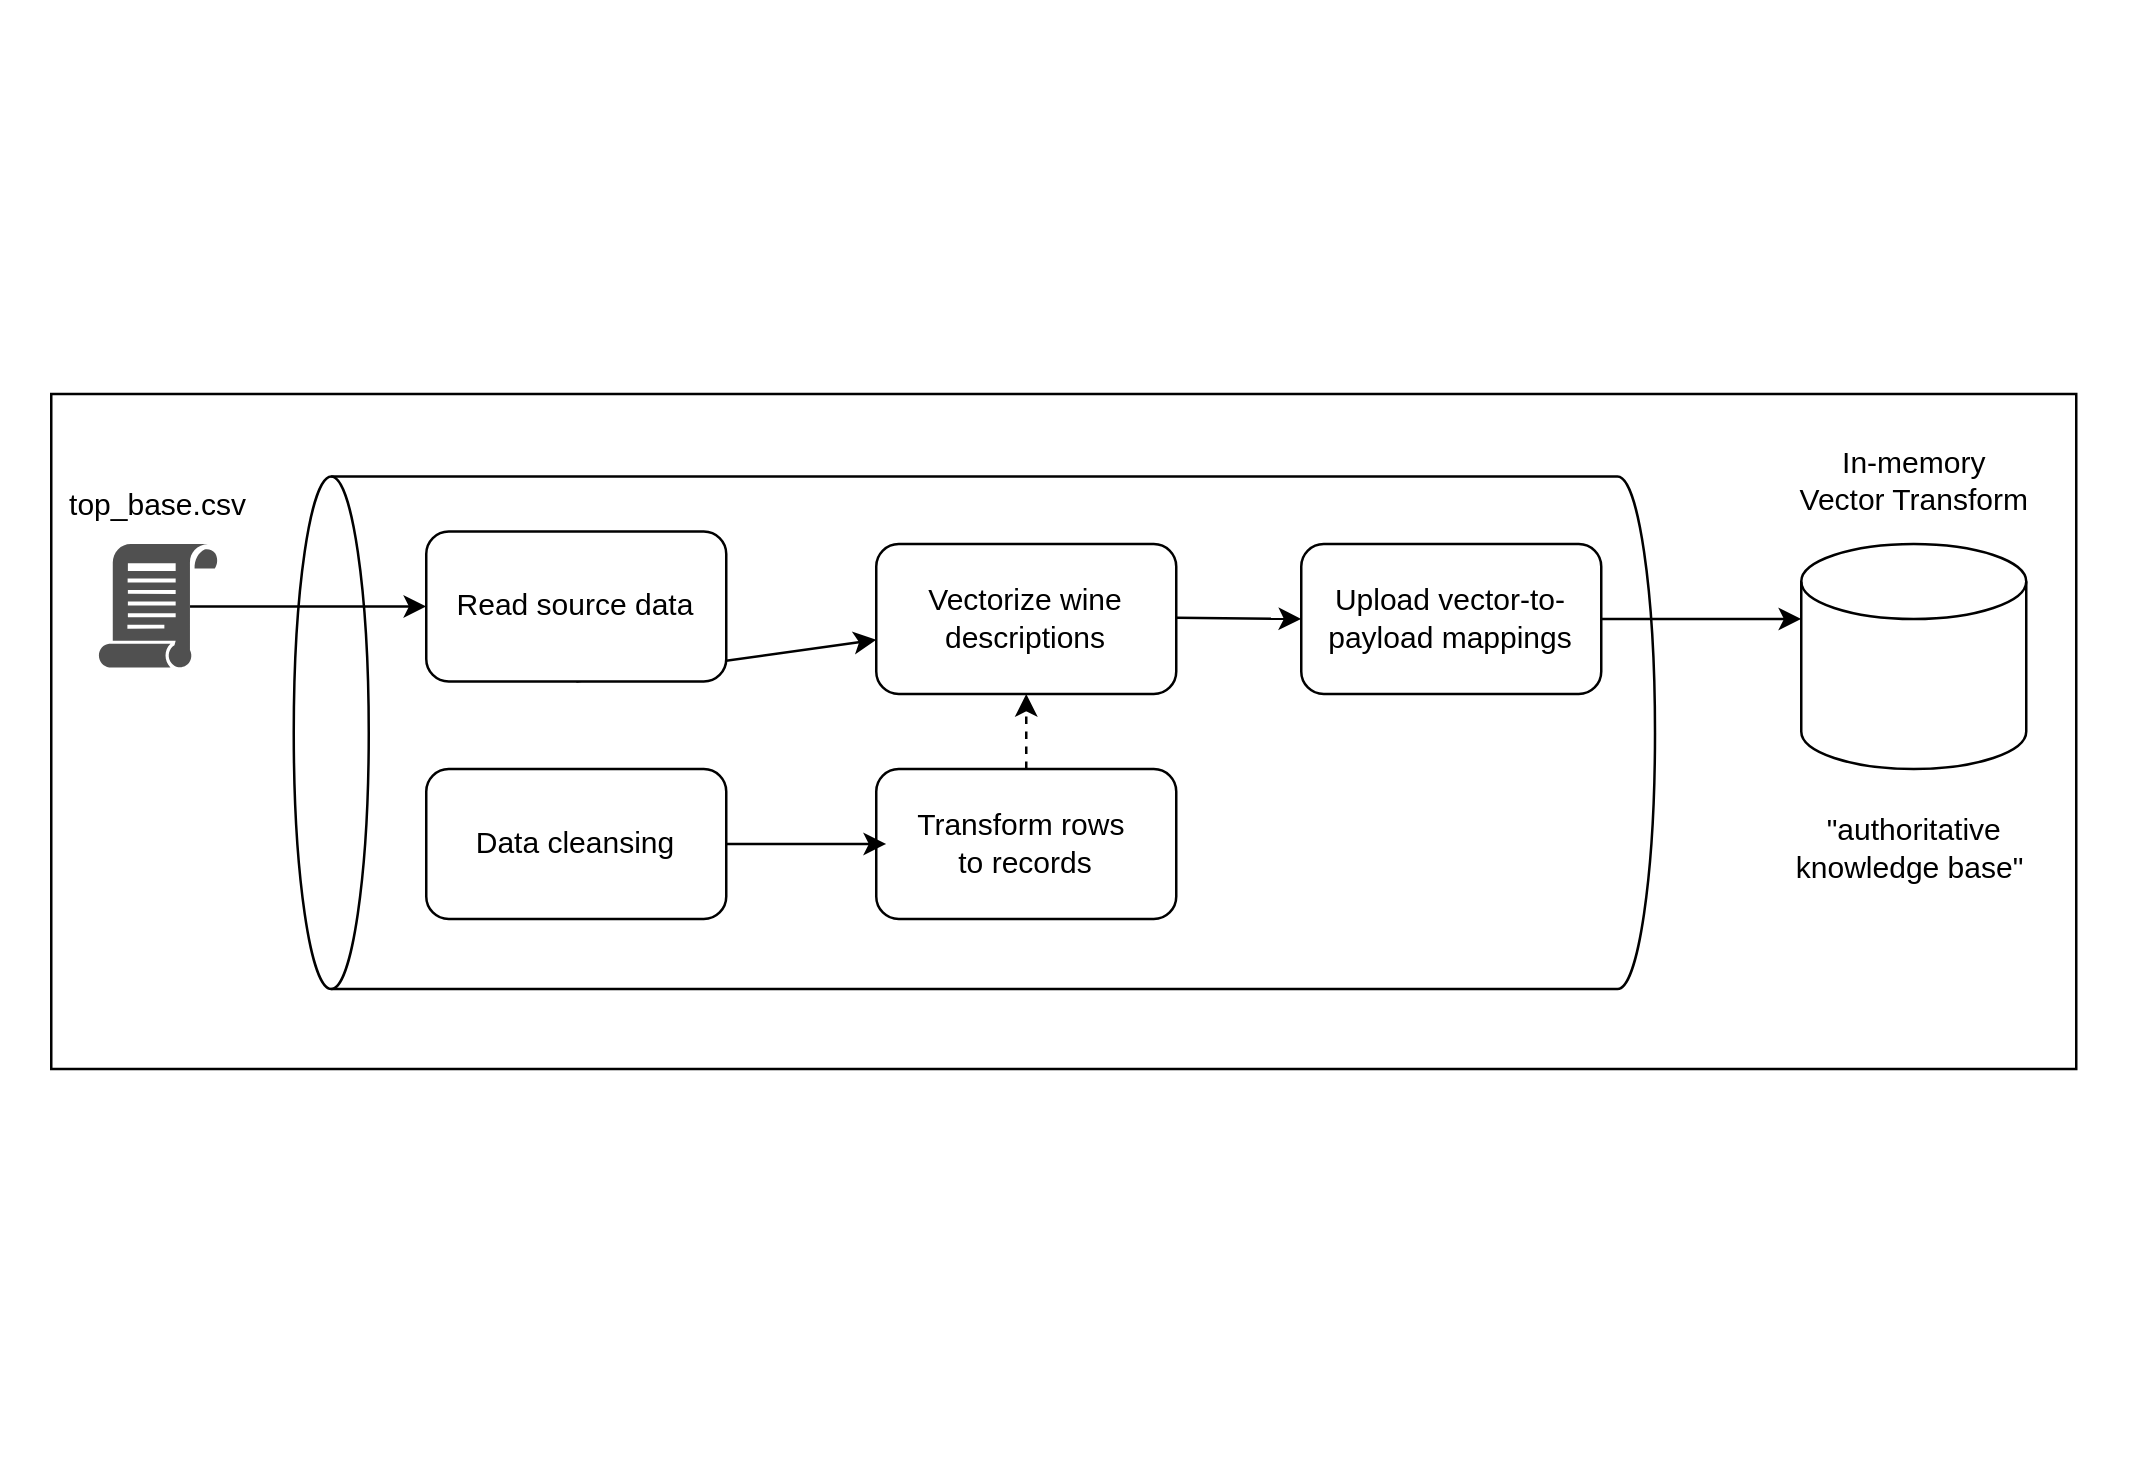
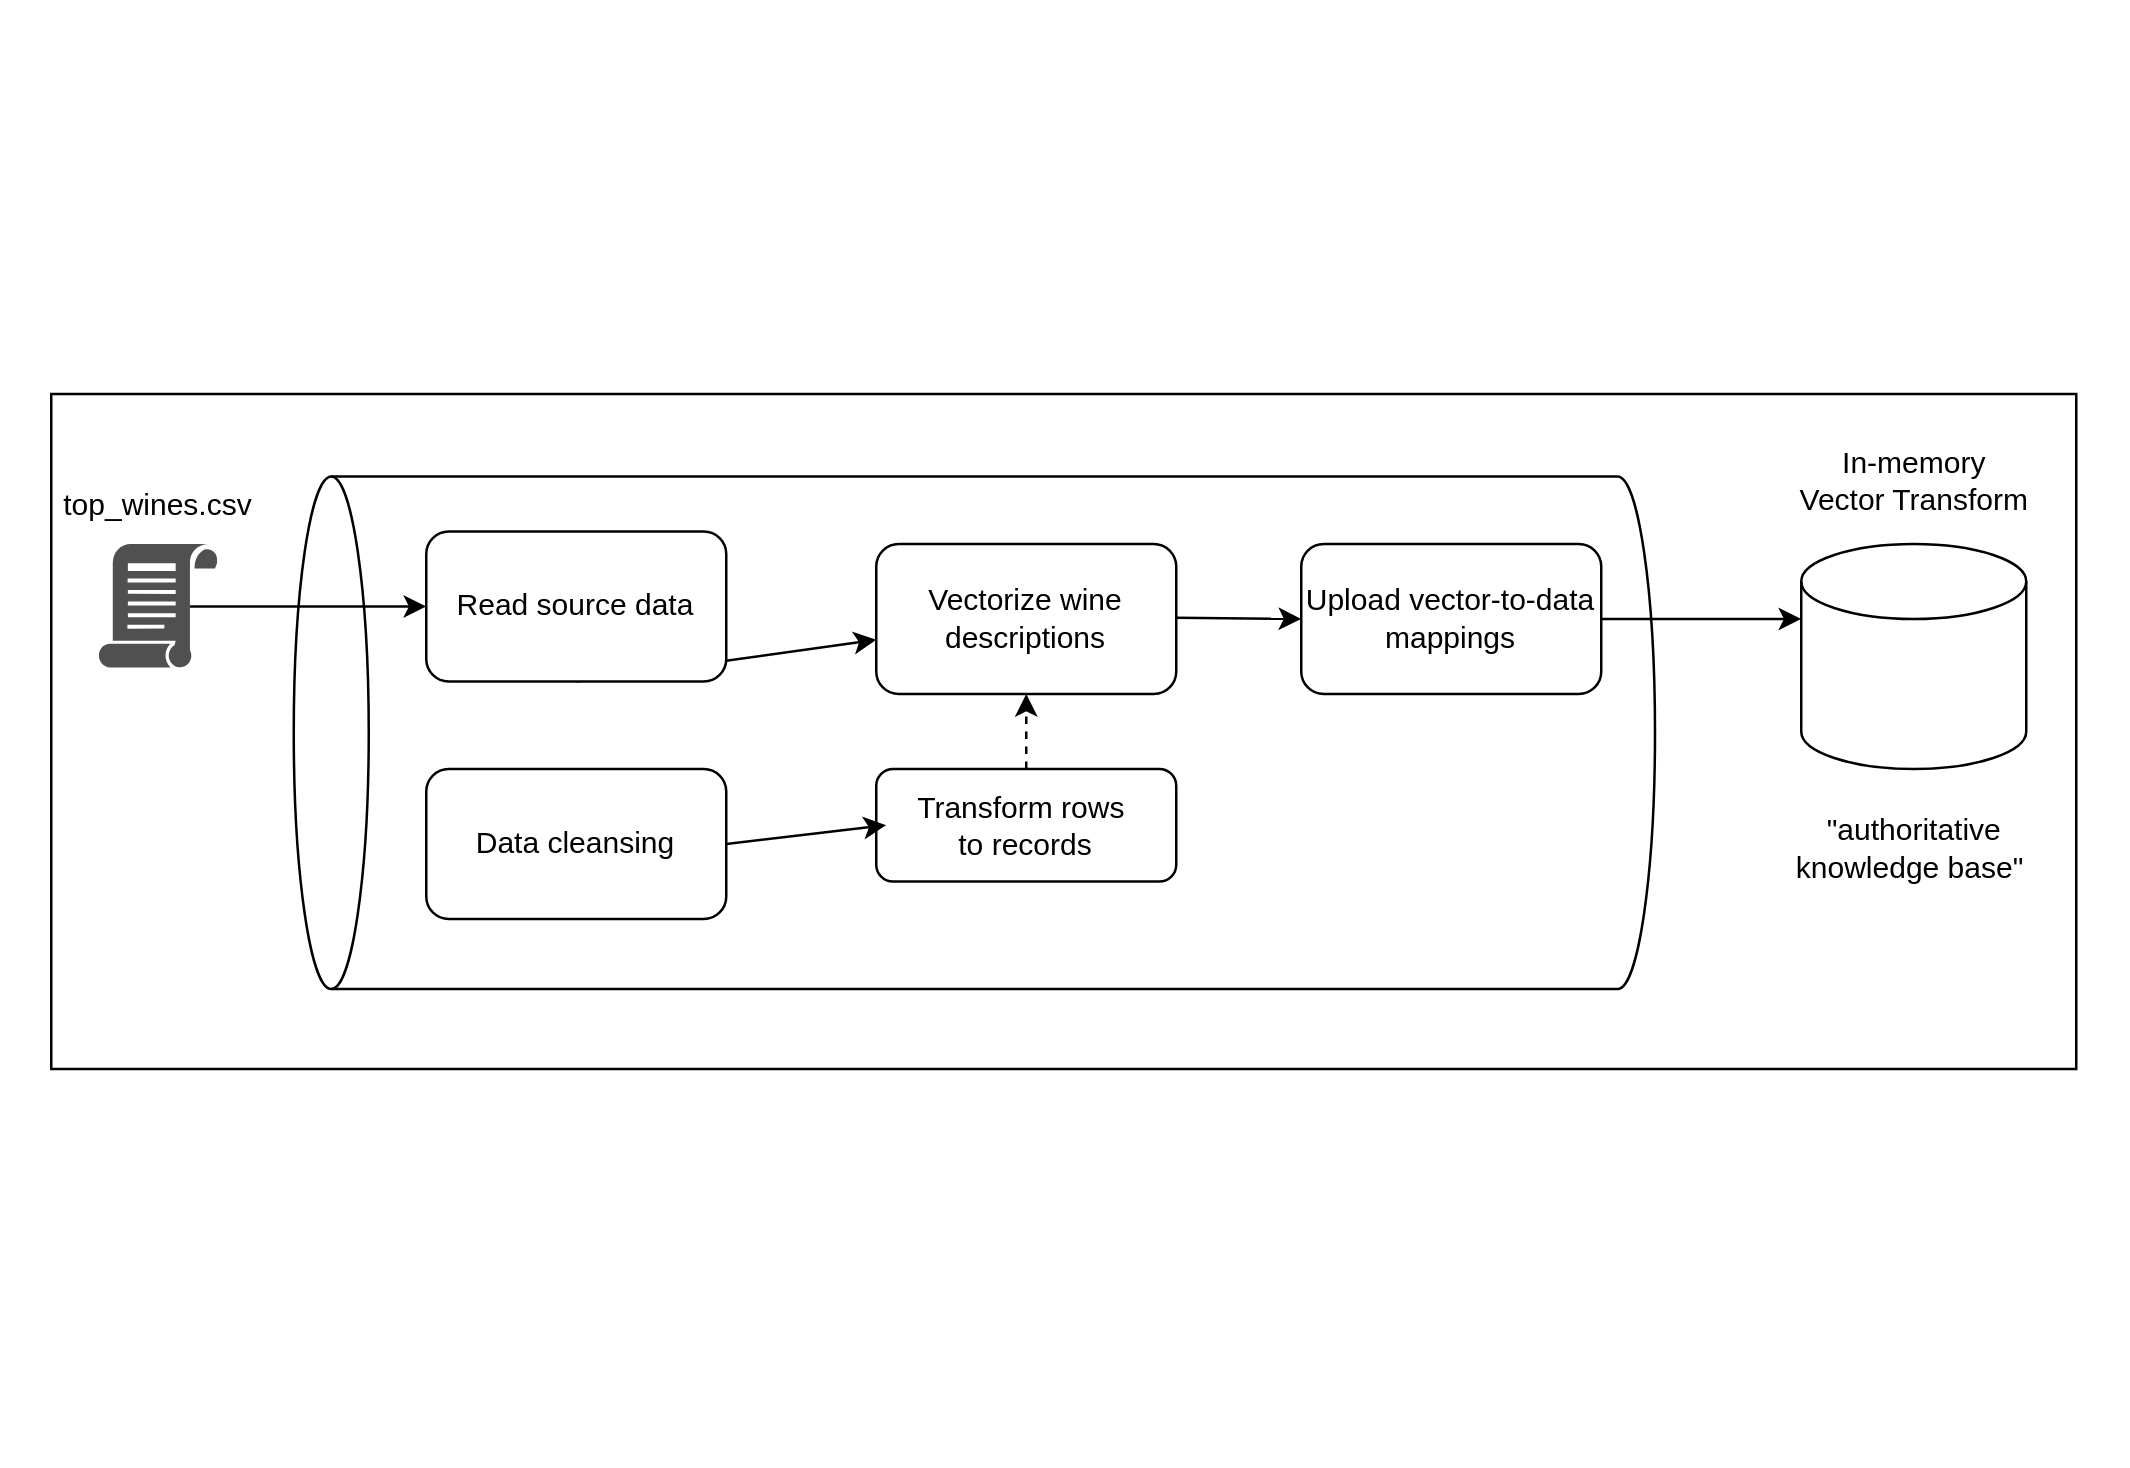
(159, 506) -> (159, 506)
(1451, 619) -> (1451, 619)
(1026, 844) -> (1026, 825)
